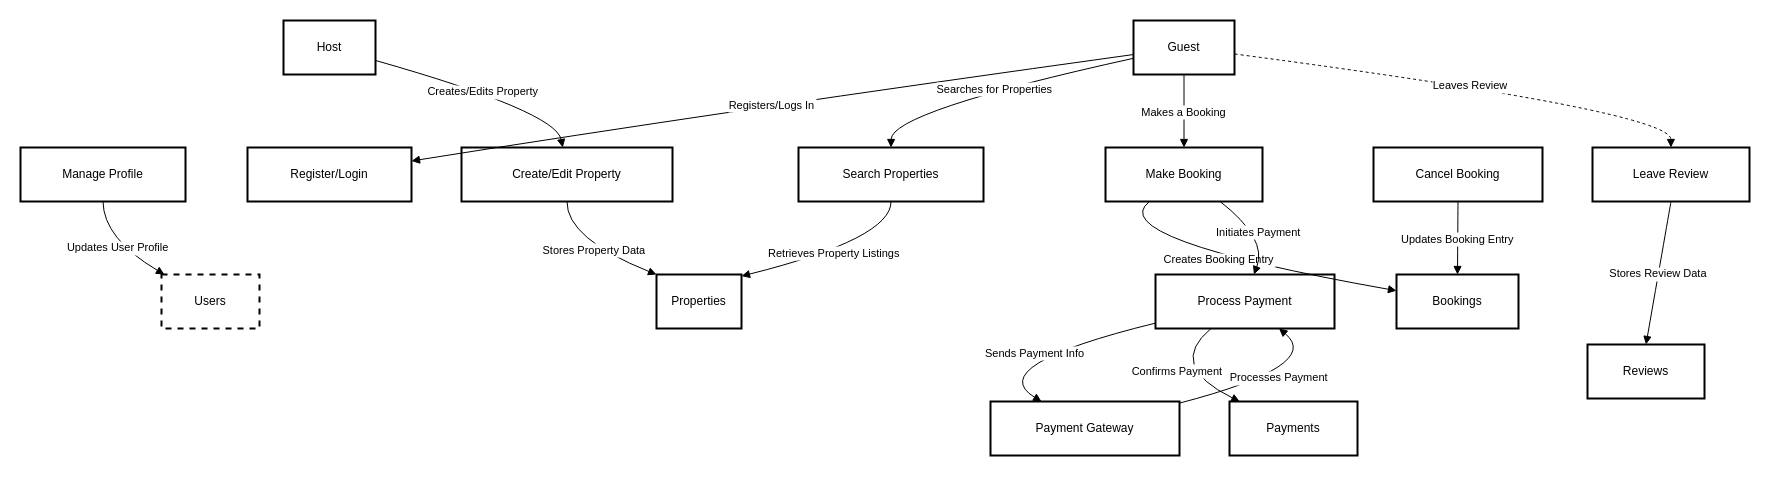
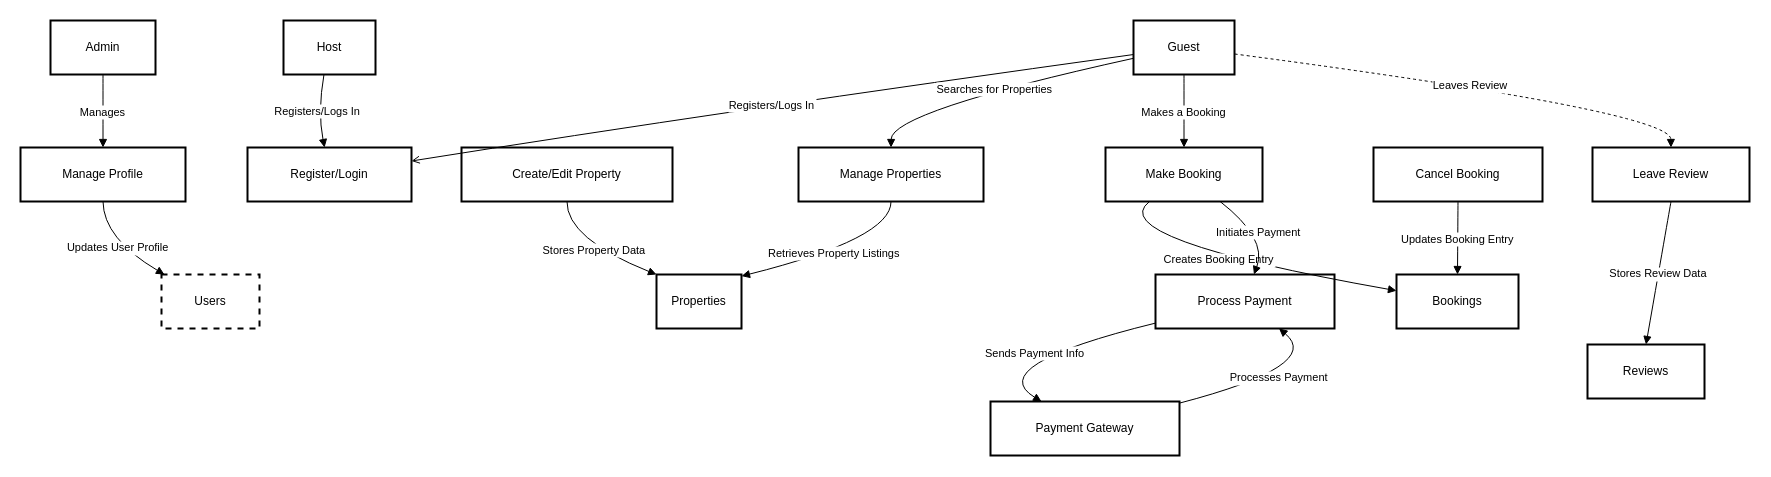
none -> (103, 48)
(432, 77) -> none
none -> (103, 106)
none -> (321, 107)
(421, 160) -> (418, 160)
(891, 175) -> (891, 175)
(1196, 369) -> none
(1294, 429) -> none
